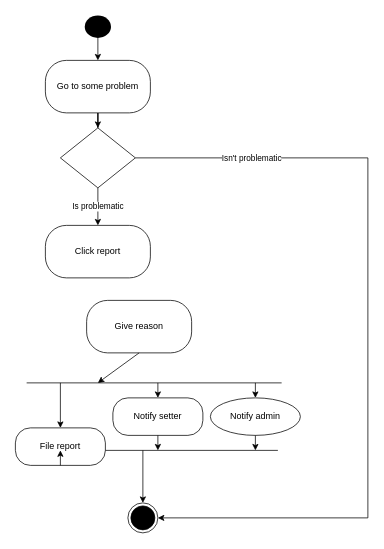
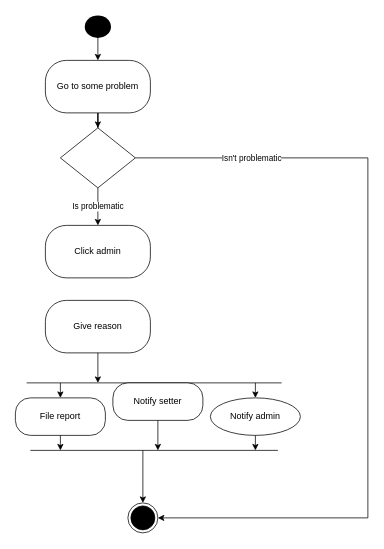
(98, 252) -> (98, 252)
(139, 327) -> (98, 327)
(158, 417) -> (158, 402)
(60, 447) -> (60, 417)
